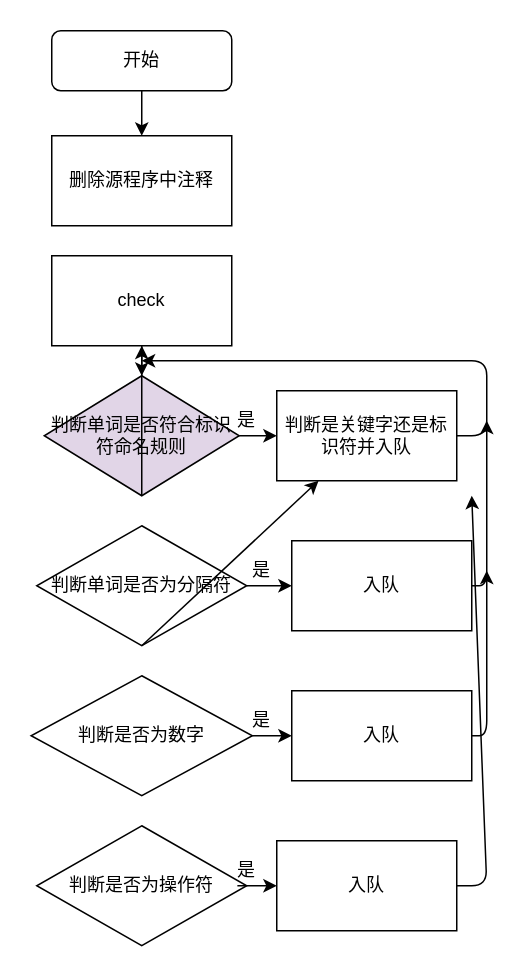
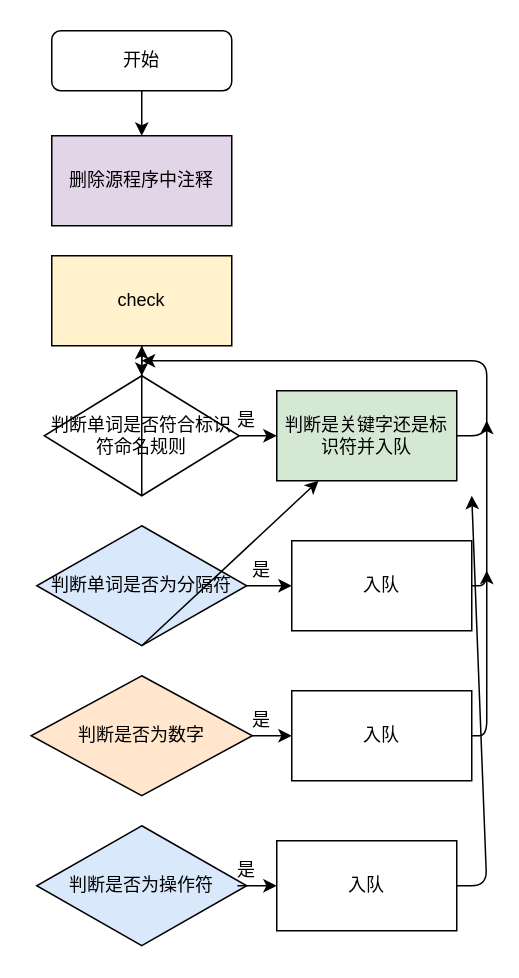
(142, 181) -> (142, 181)
(142, 301) -> (142, 301)
(142, 436) -> (142, 436)
(367, 436) -> (367, 436)
(142, 586) -> (142, 586)
(142, 736) -> (142, 736)
(142, 886) -> (142, 886)
